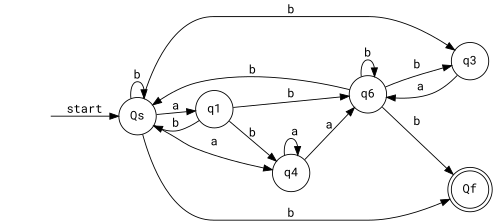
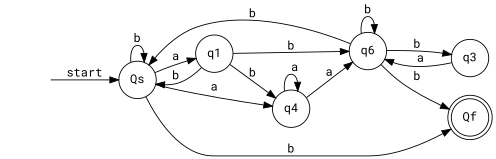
(276, 17) -> none
